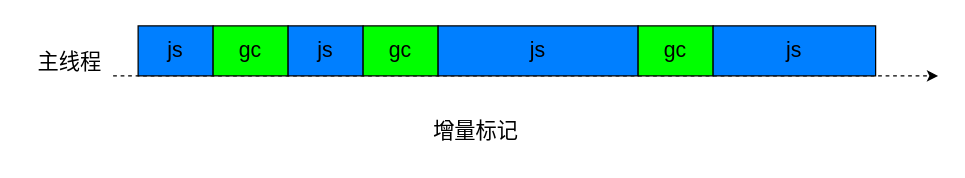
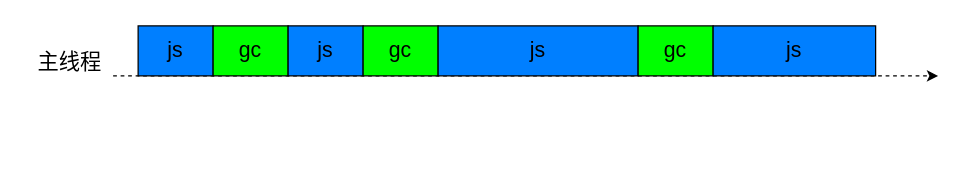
(476, 132) -> none
